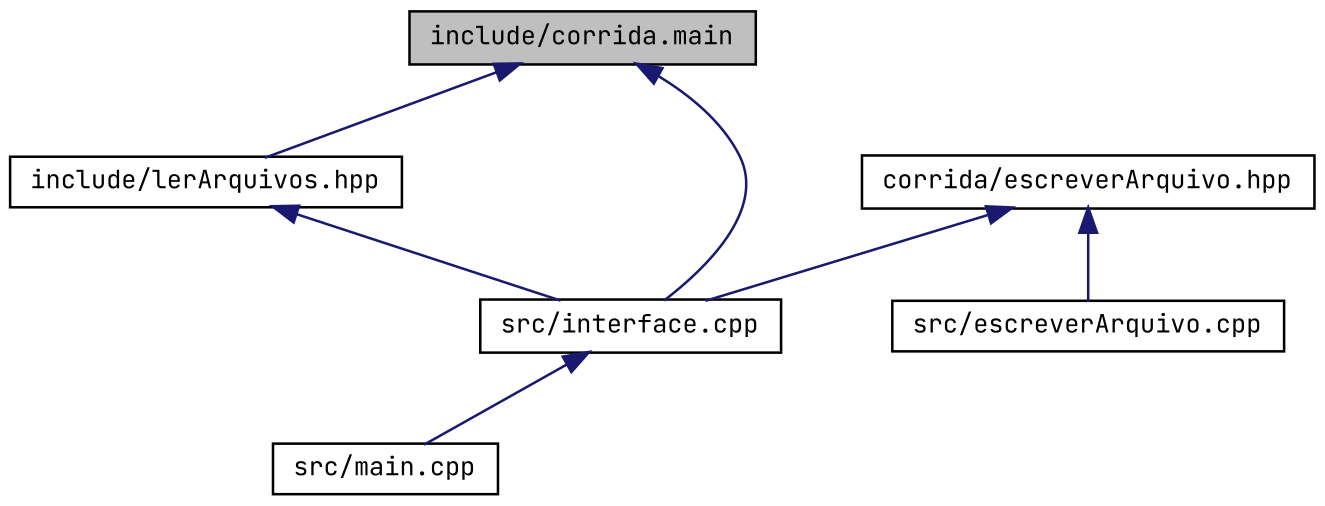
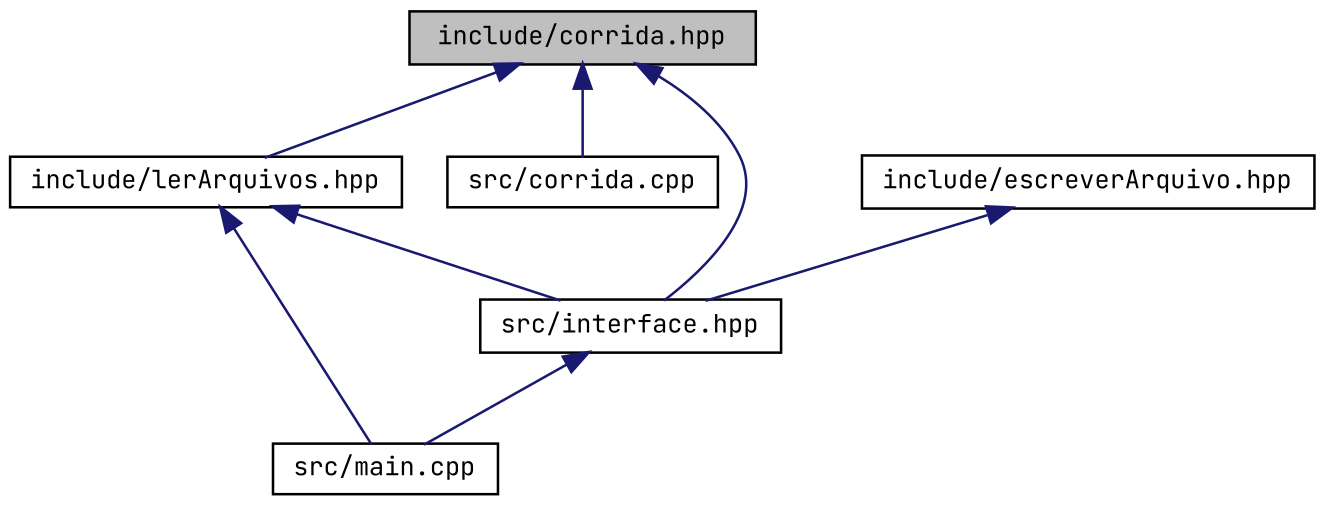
(583, 38) -> (583, 38)
none -> (583, 182)
(1088, 182) -> (1088, 182)
(631, 326) -> (631, 326)
(1088, 326) -> none
none -> (303, 336)
